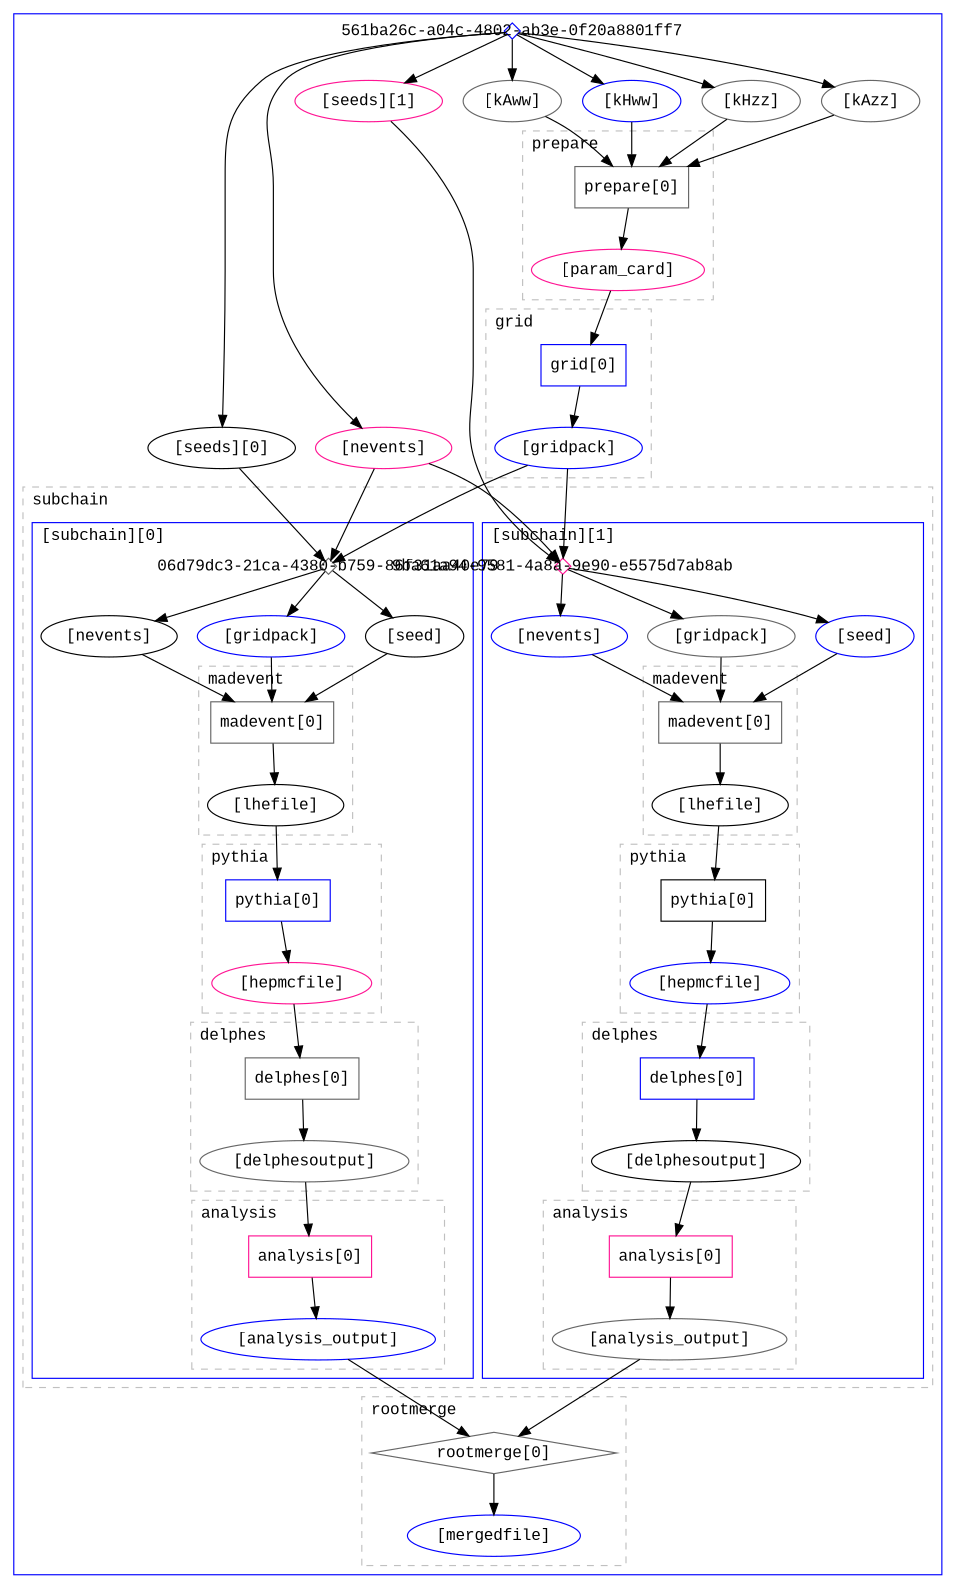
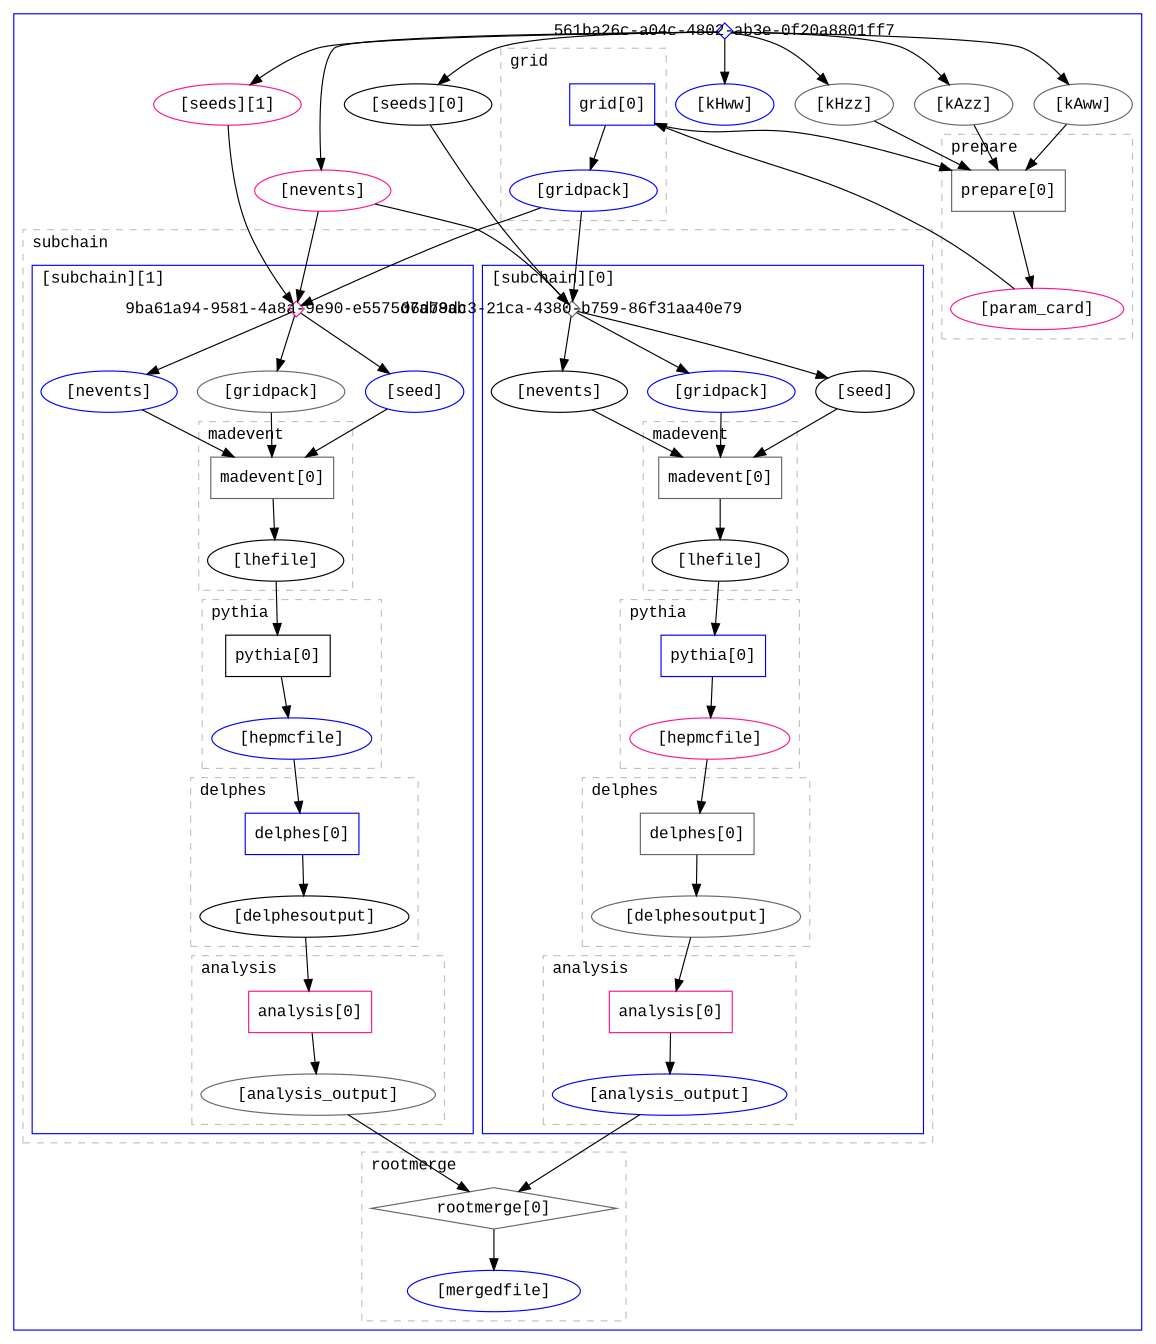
(632, 138) -> (799, 133)
